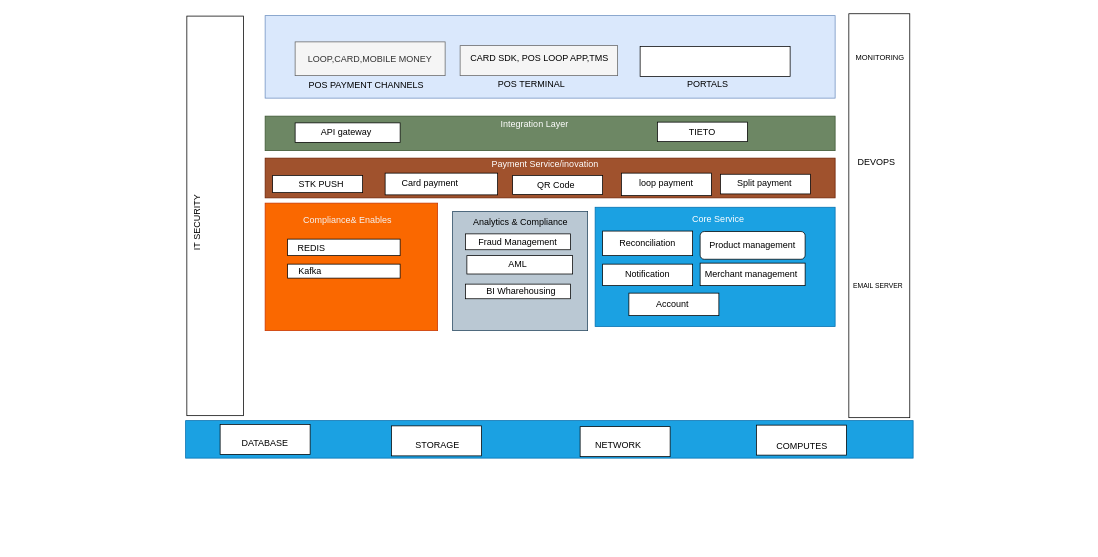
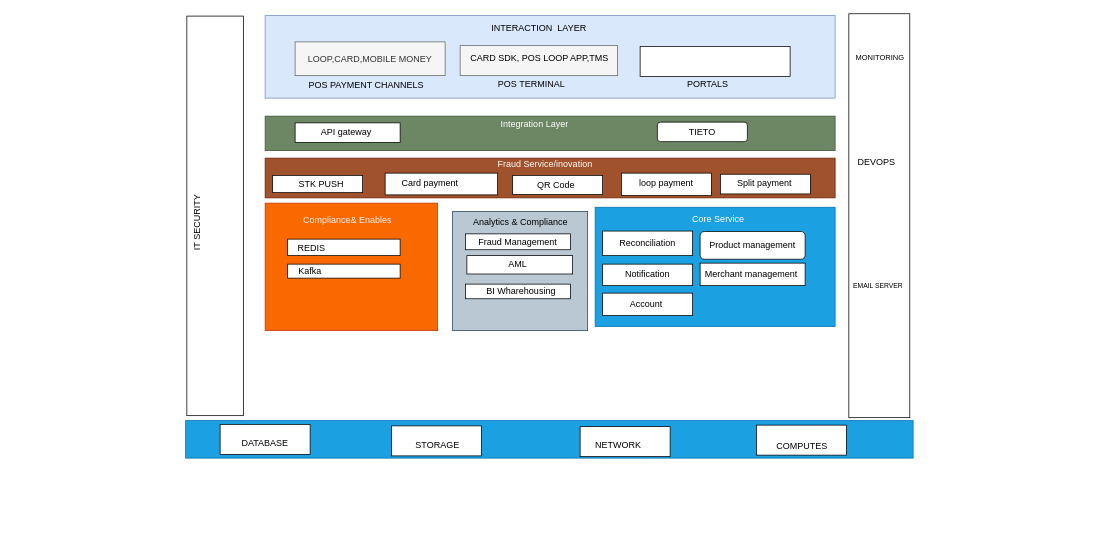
none -> (540, 28)
(702, 132) -> (702, 132)
(545, 164) -> (545, 164)
(674, 304) -> (648, 304)
